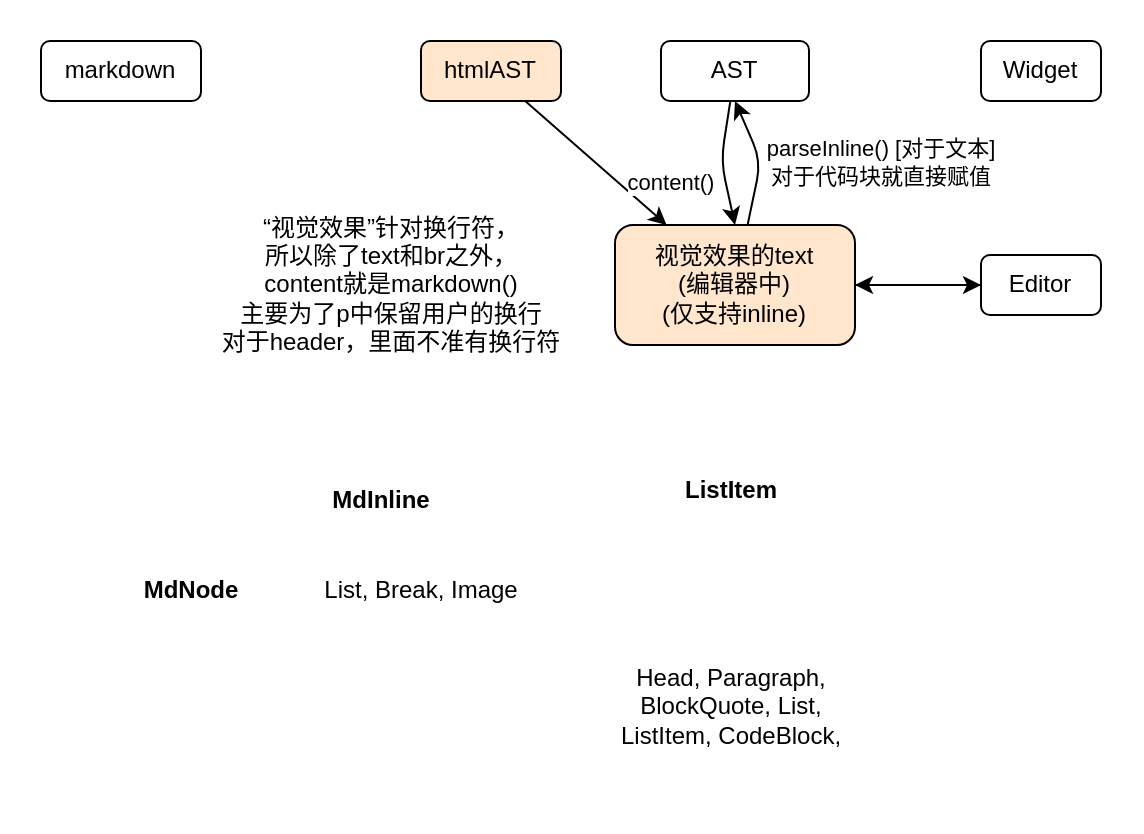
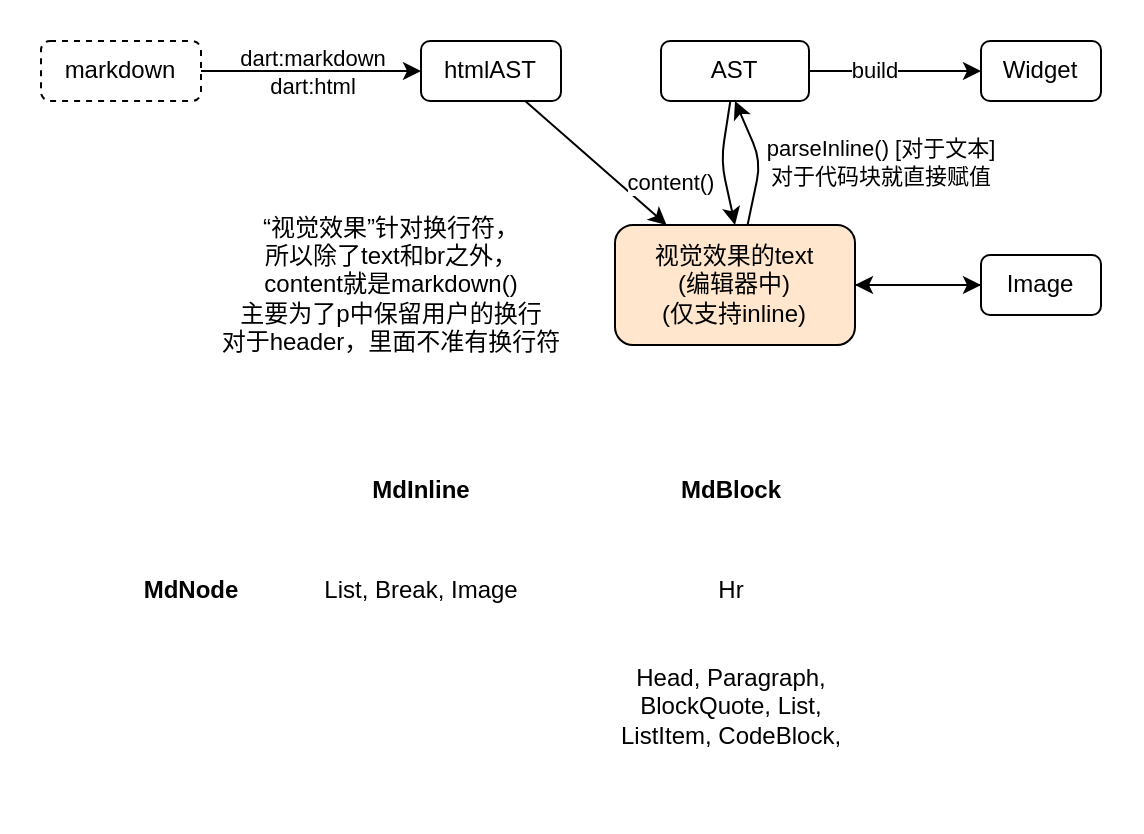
(121, 71) -> (121, 71)
none -> (304, 71)
(491, 71) -> (491, 71)
none -> (888, 71)
(1041, 285) -> (1041, 285)
(732, 491) -> (732, 491)
(381, 501) -> (421, 491)
none -> (731, 591)
